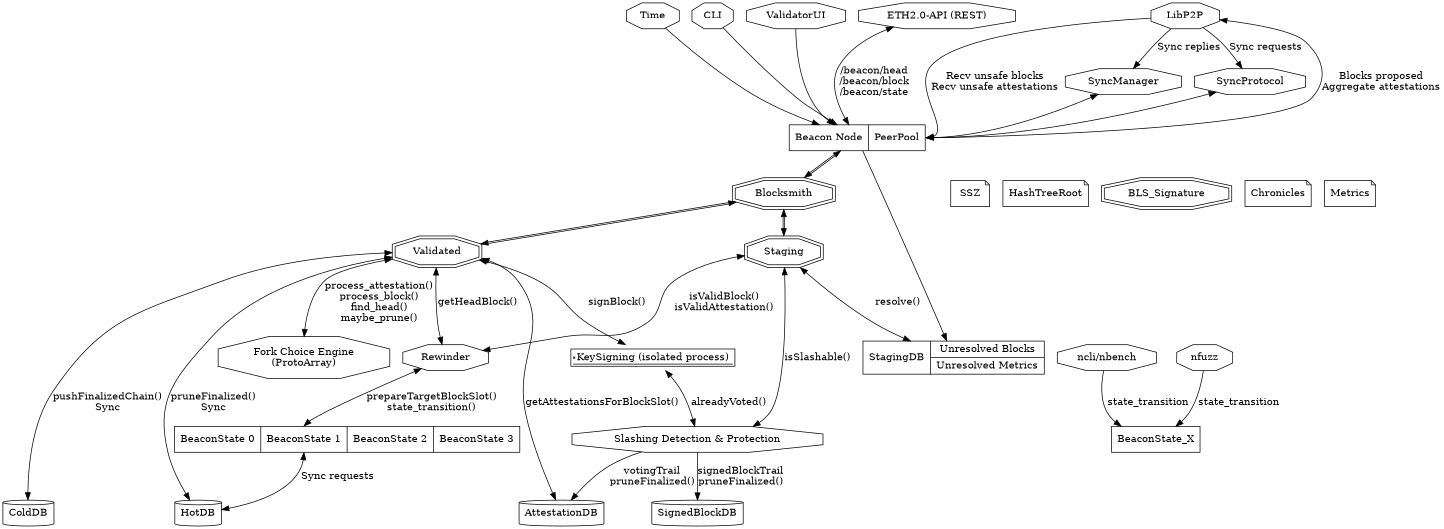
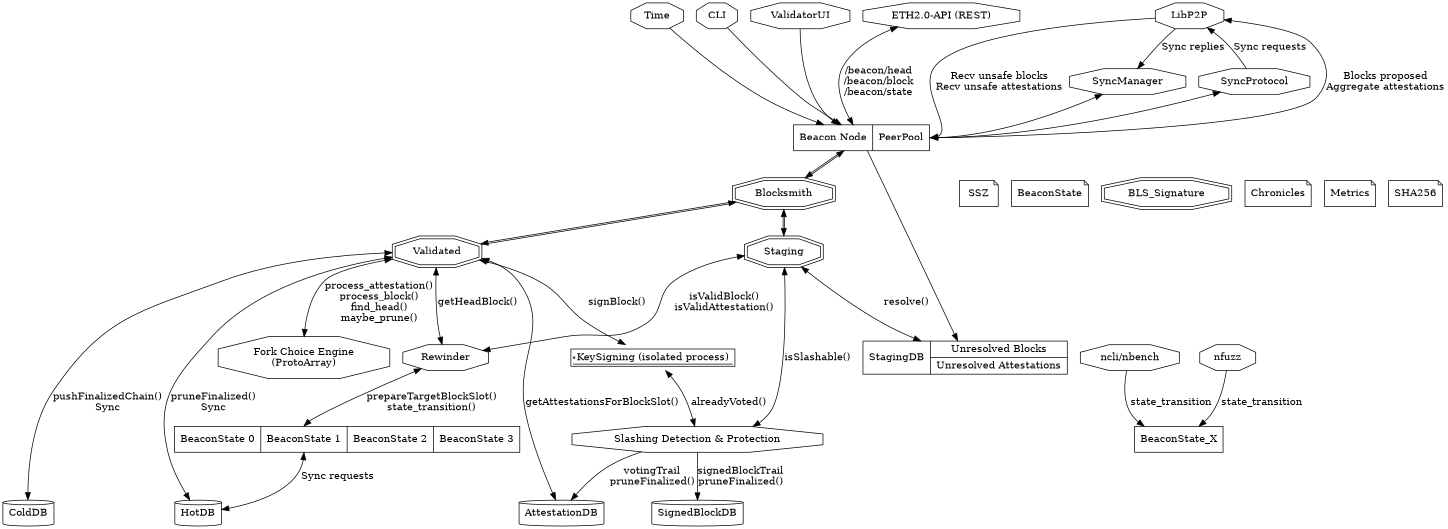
(1222, 43) -> (1231, 49)
(1046, 194) -> (1050, 194)
none -> (1416, 194)
(987, 366) -> (999, 366)
